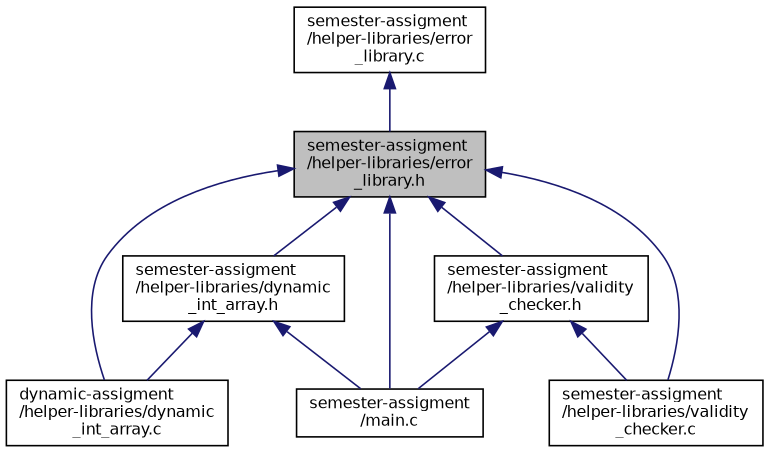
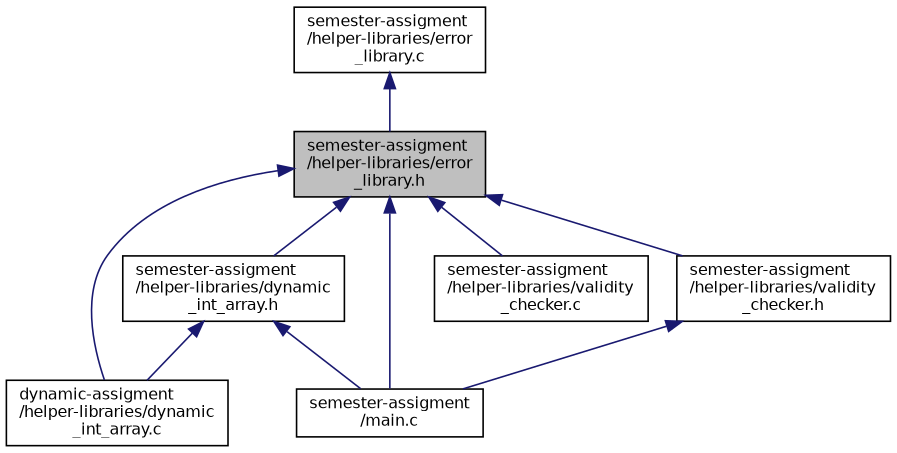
(604, 357) -> none
